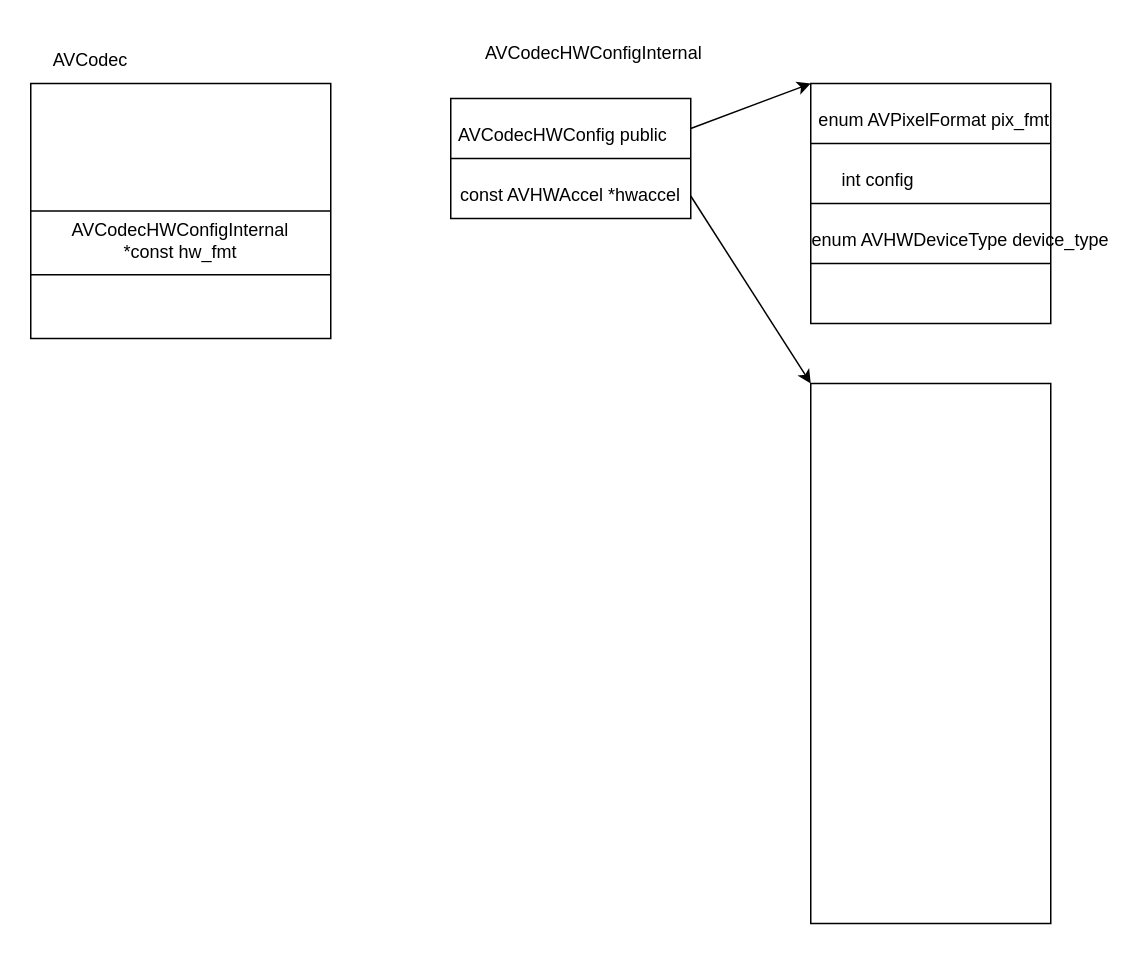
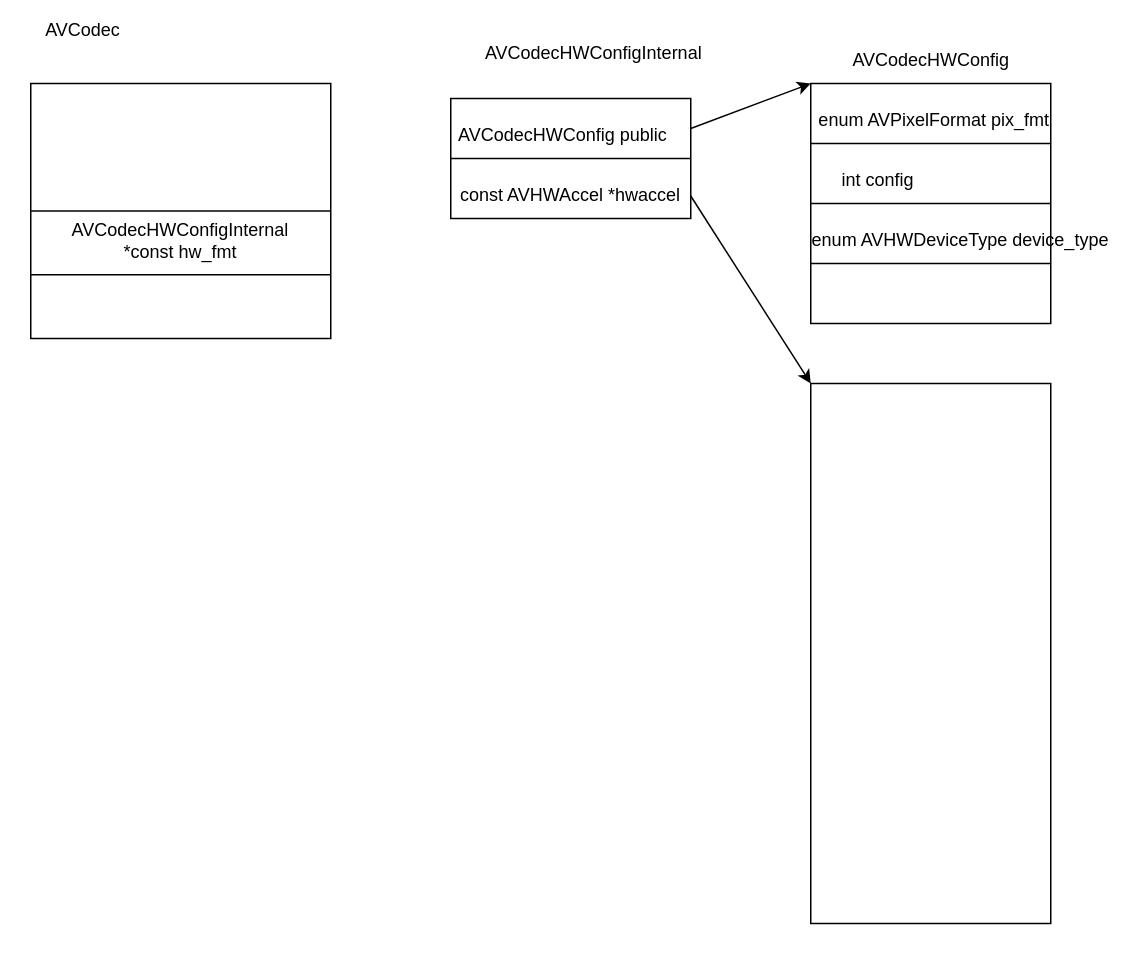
(91, 61) -> (83, 31)
none -> (931, 61)
